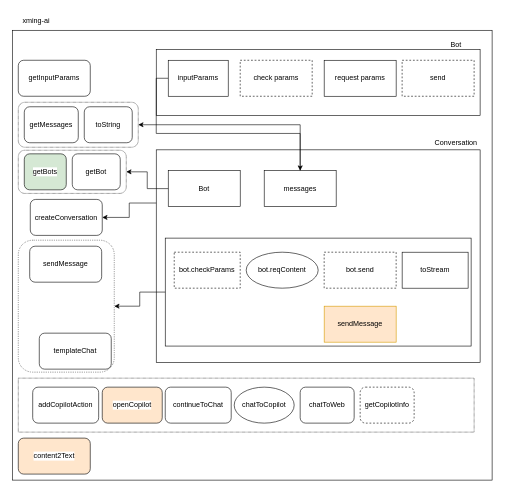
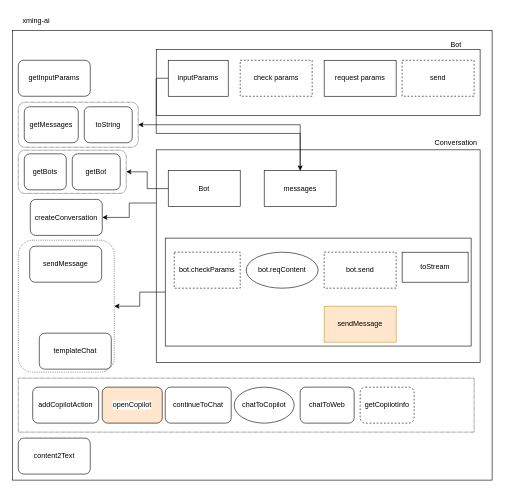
(45, 172) -> (45, 172)
(435, 270) -> (435, 267)
(54, 456) -> (54, 456)
